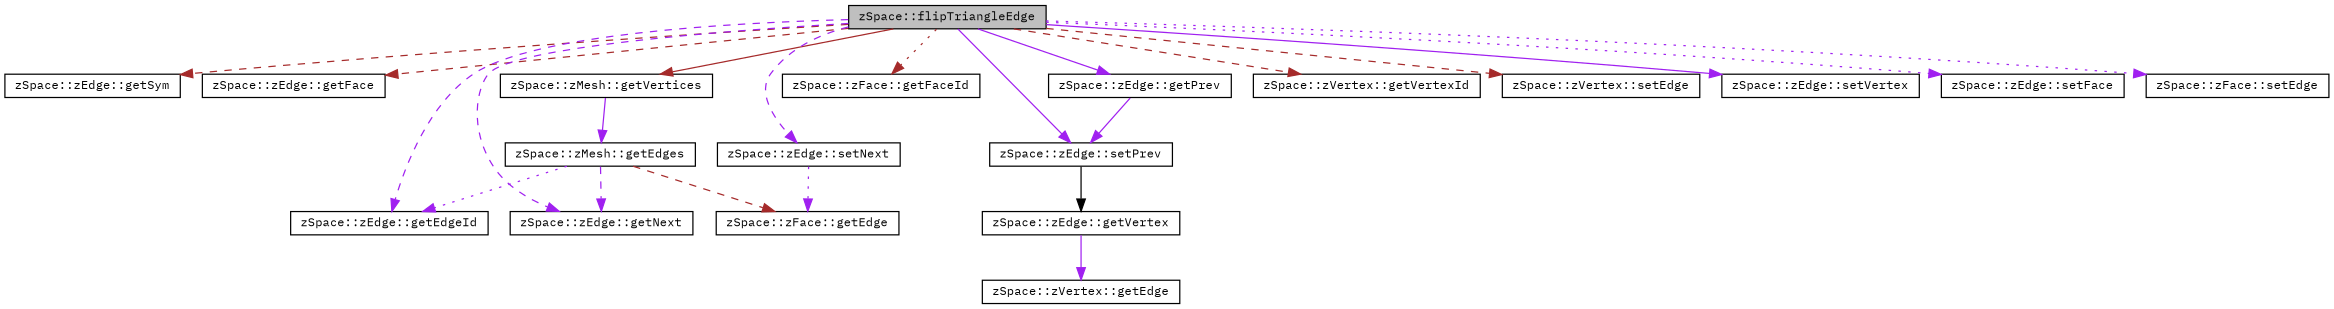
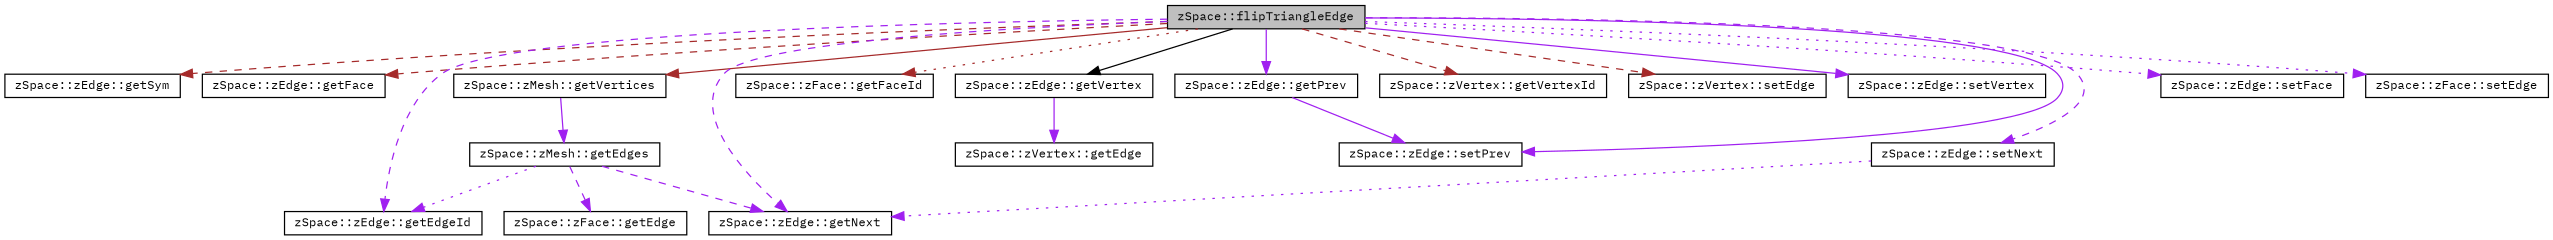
(808, 183) -> (1388, 189)
(1081, 183) -> (1166, 50)
(698, 187) -> (577, 183)
